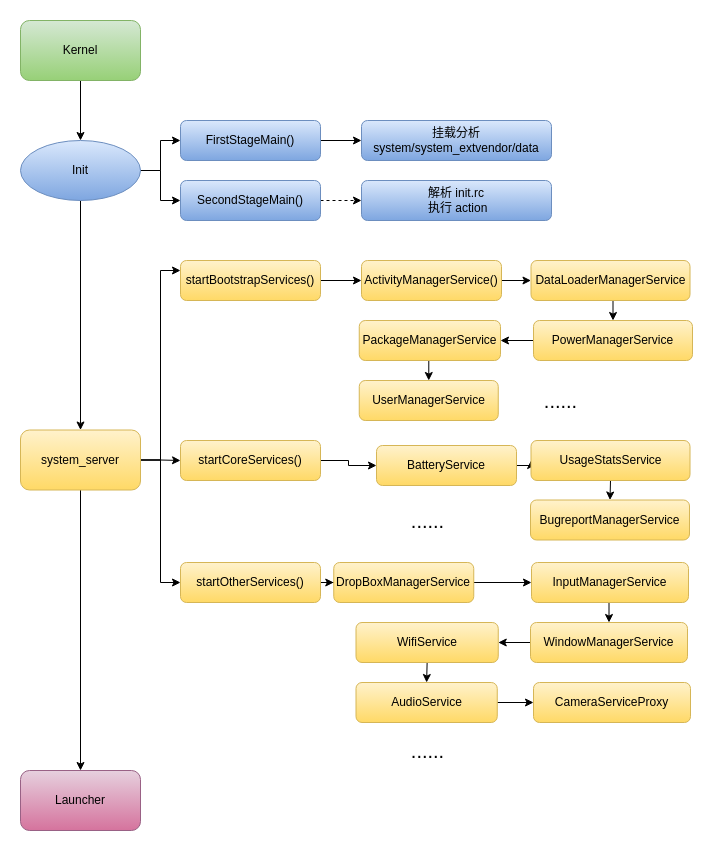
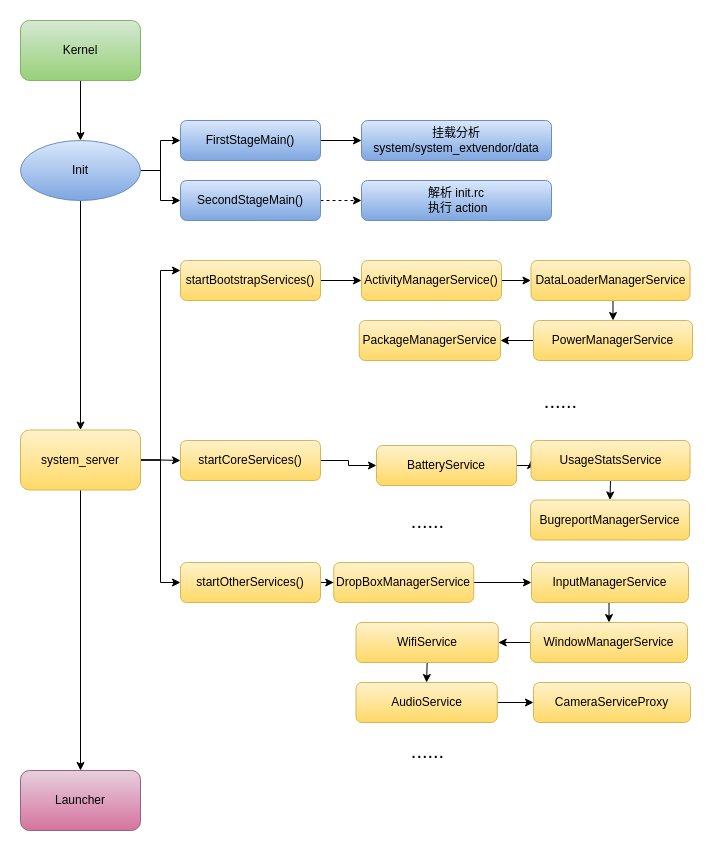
(429, 367) -> none
(429, 401) -> none
